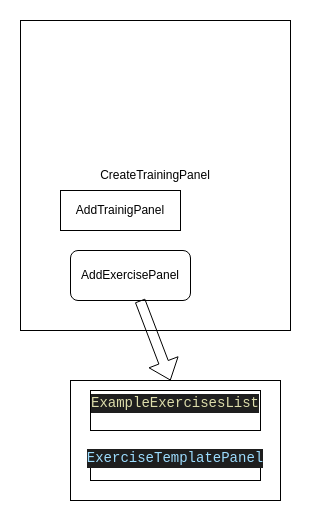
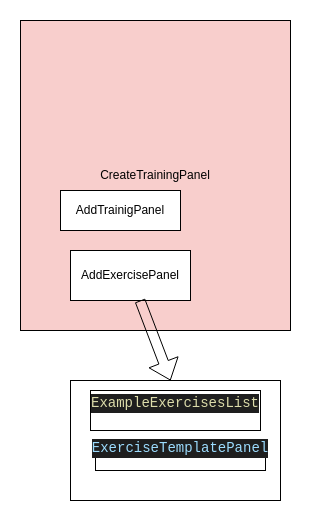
(156, 176) -> (156, 176)
(131, 276) -> (131, 276)
(176, 466) -> (181, 456)
